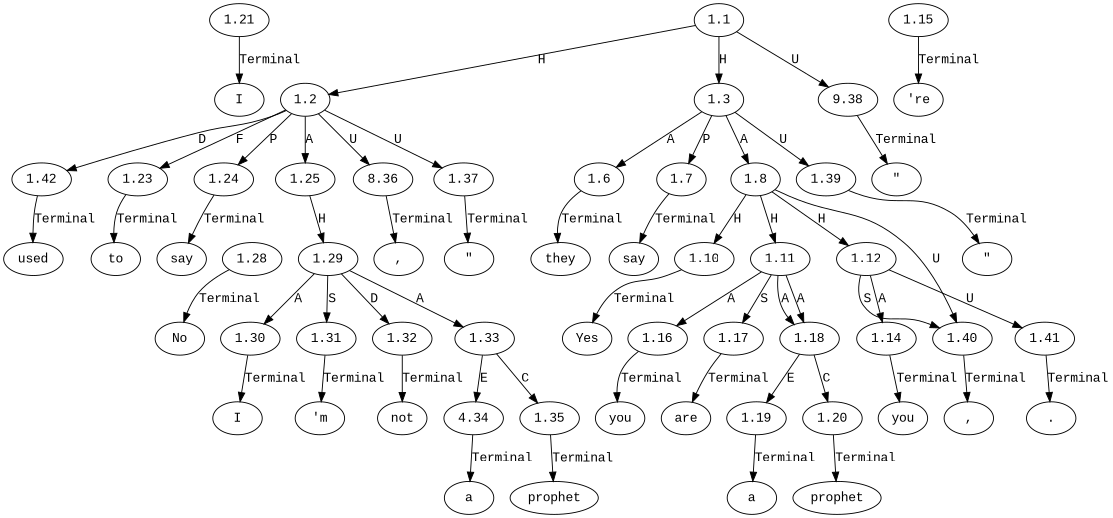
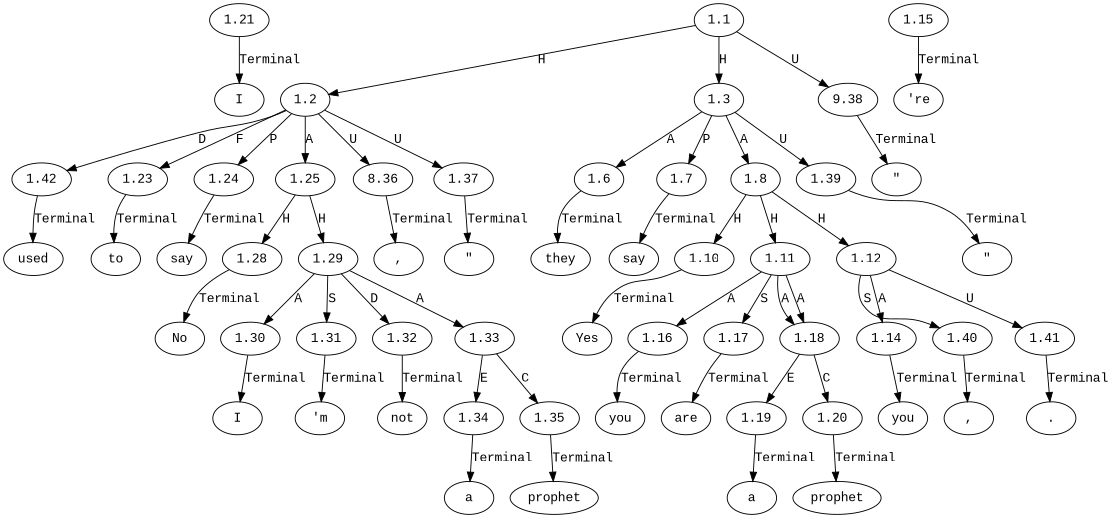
none -> (281, 215)
(882, 227) -> none
(474, 418) -> (474, 418)
